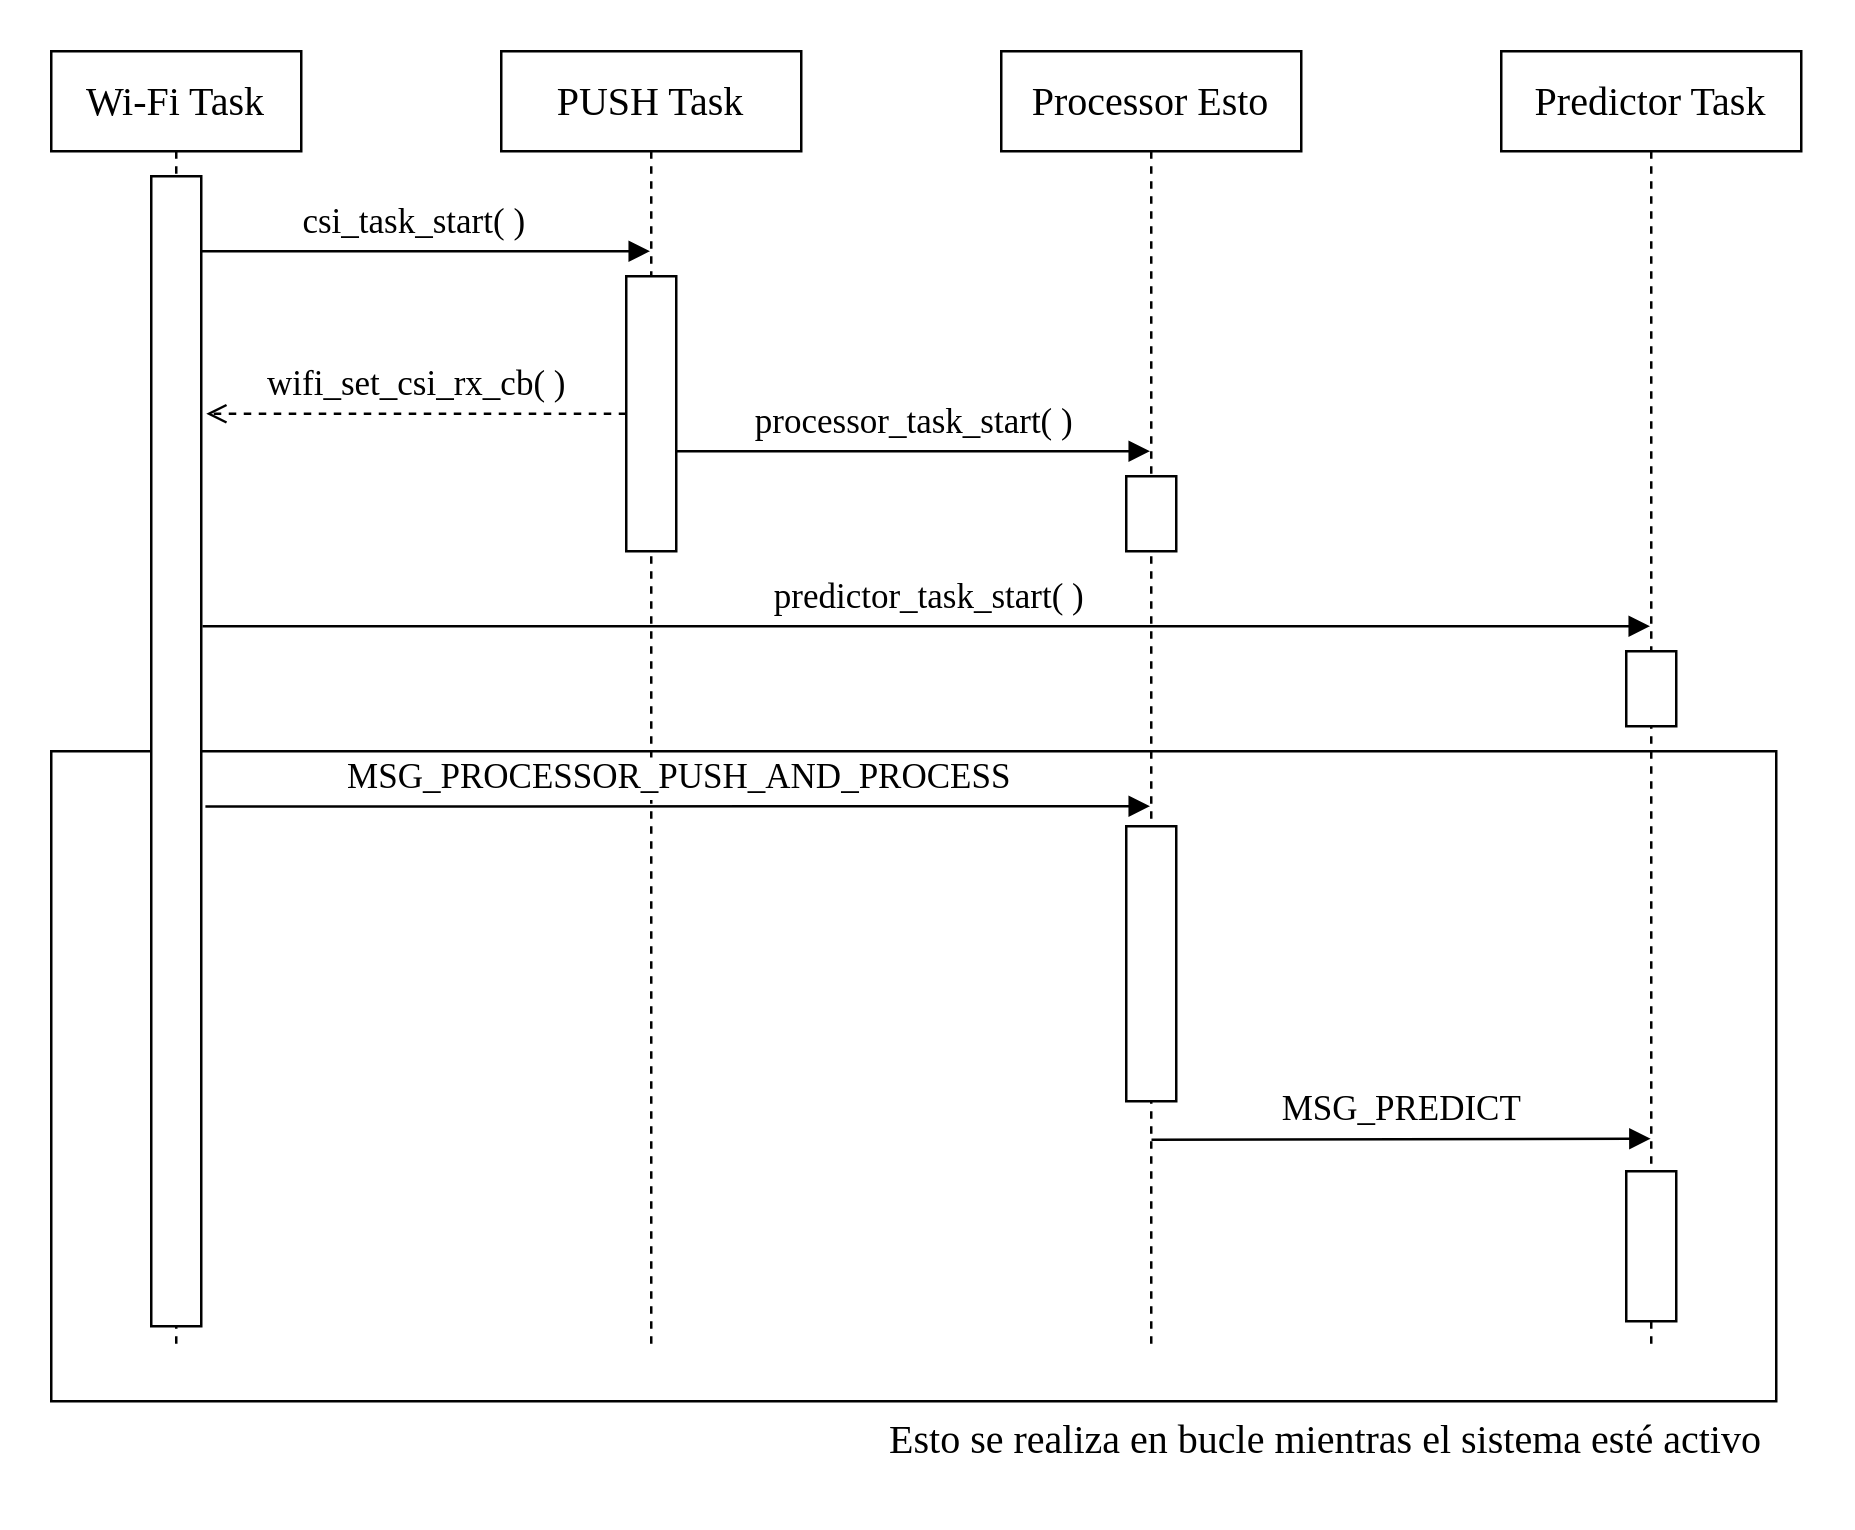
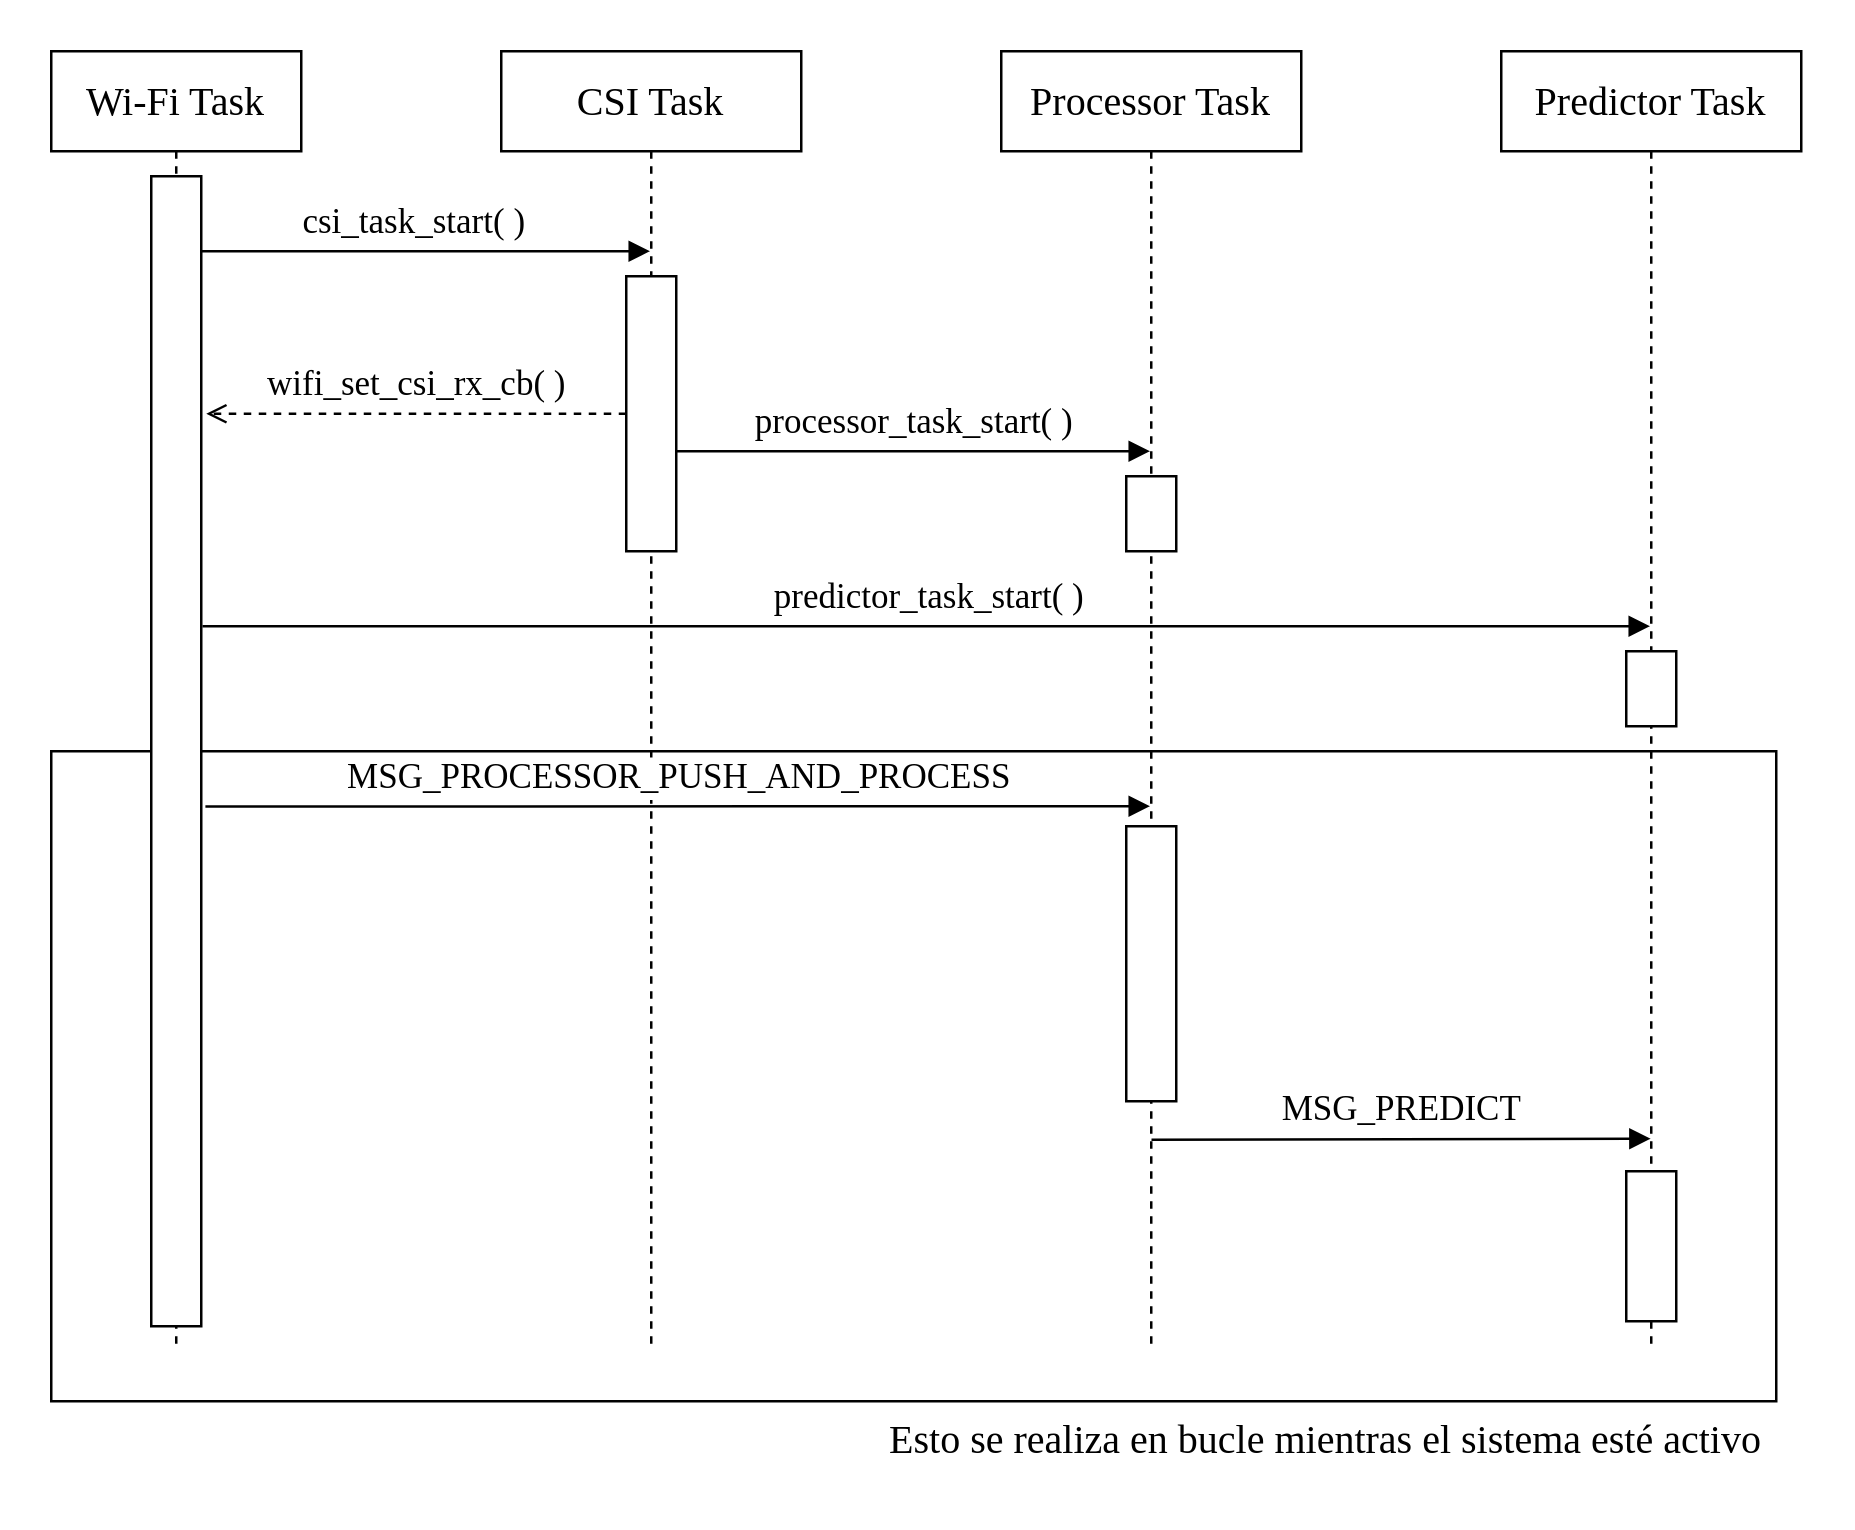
(651, 101) -> (651, 101)
(1151, 101) -> (1151, 101)
